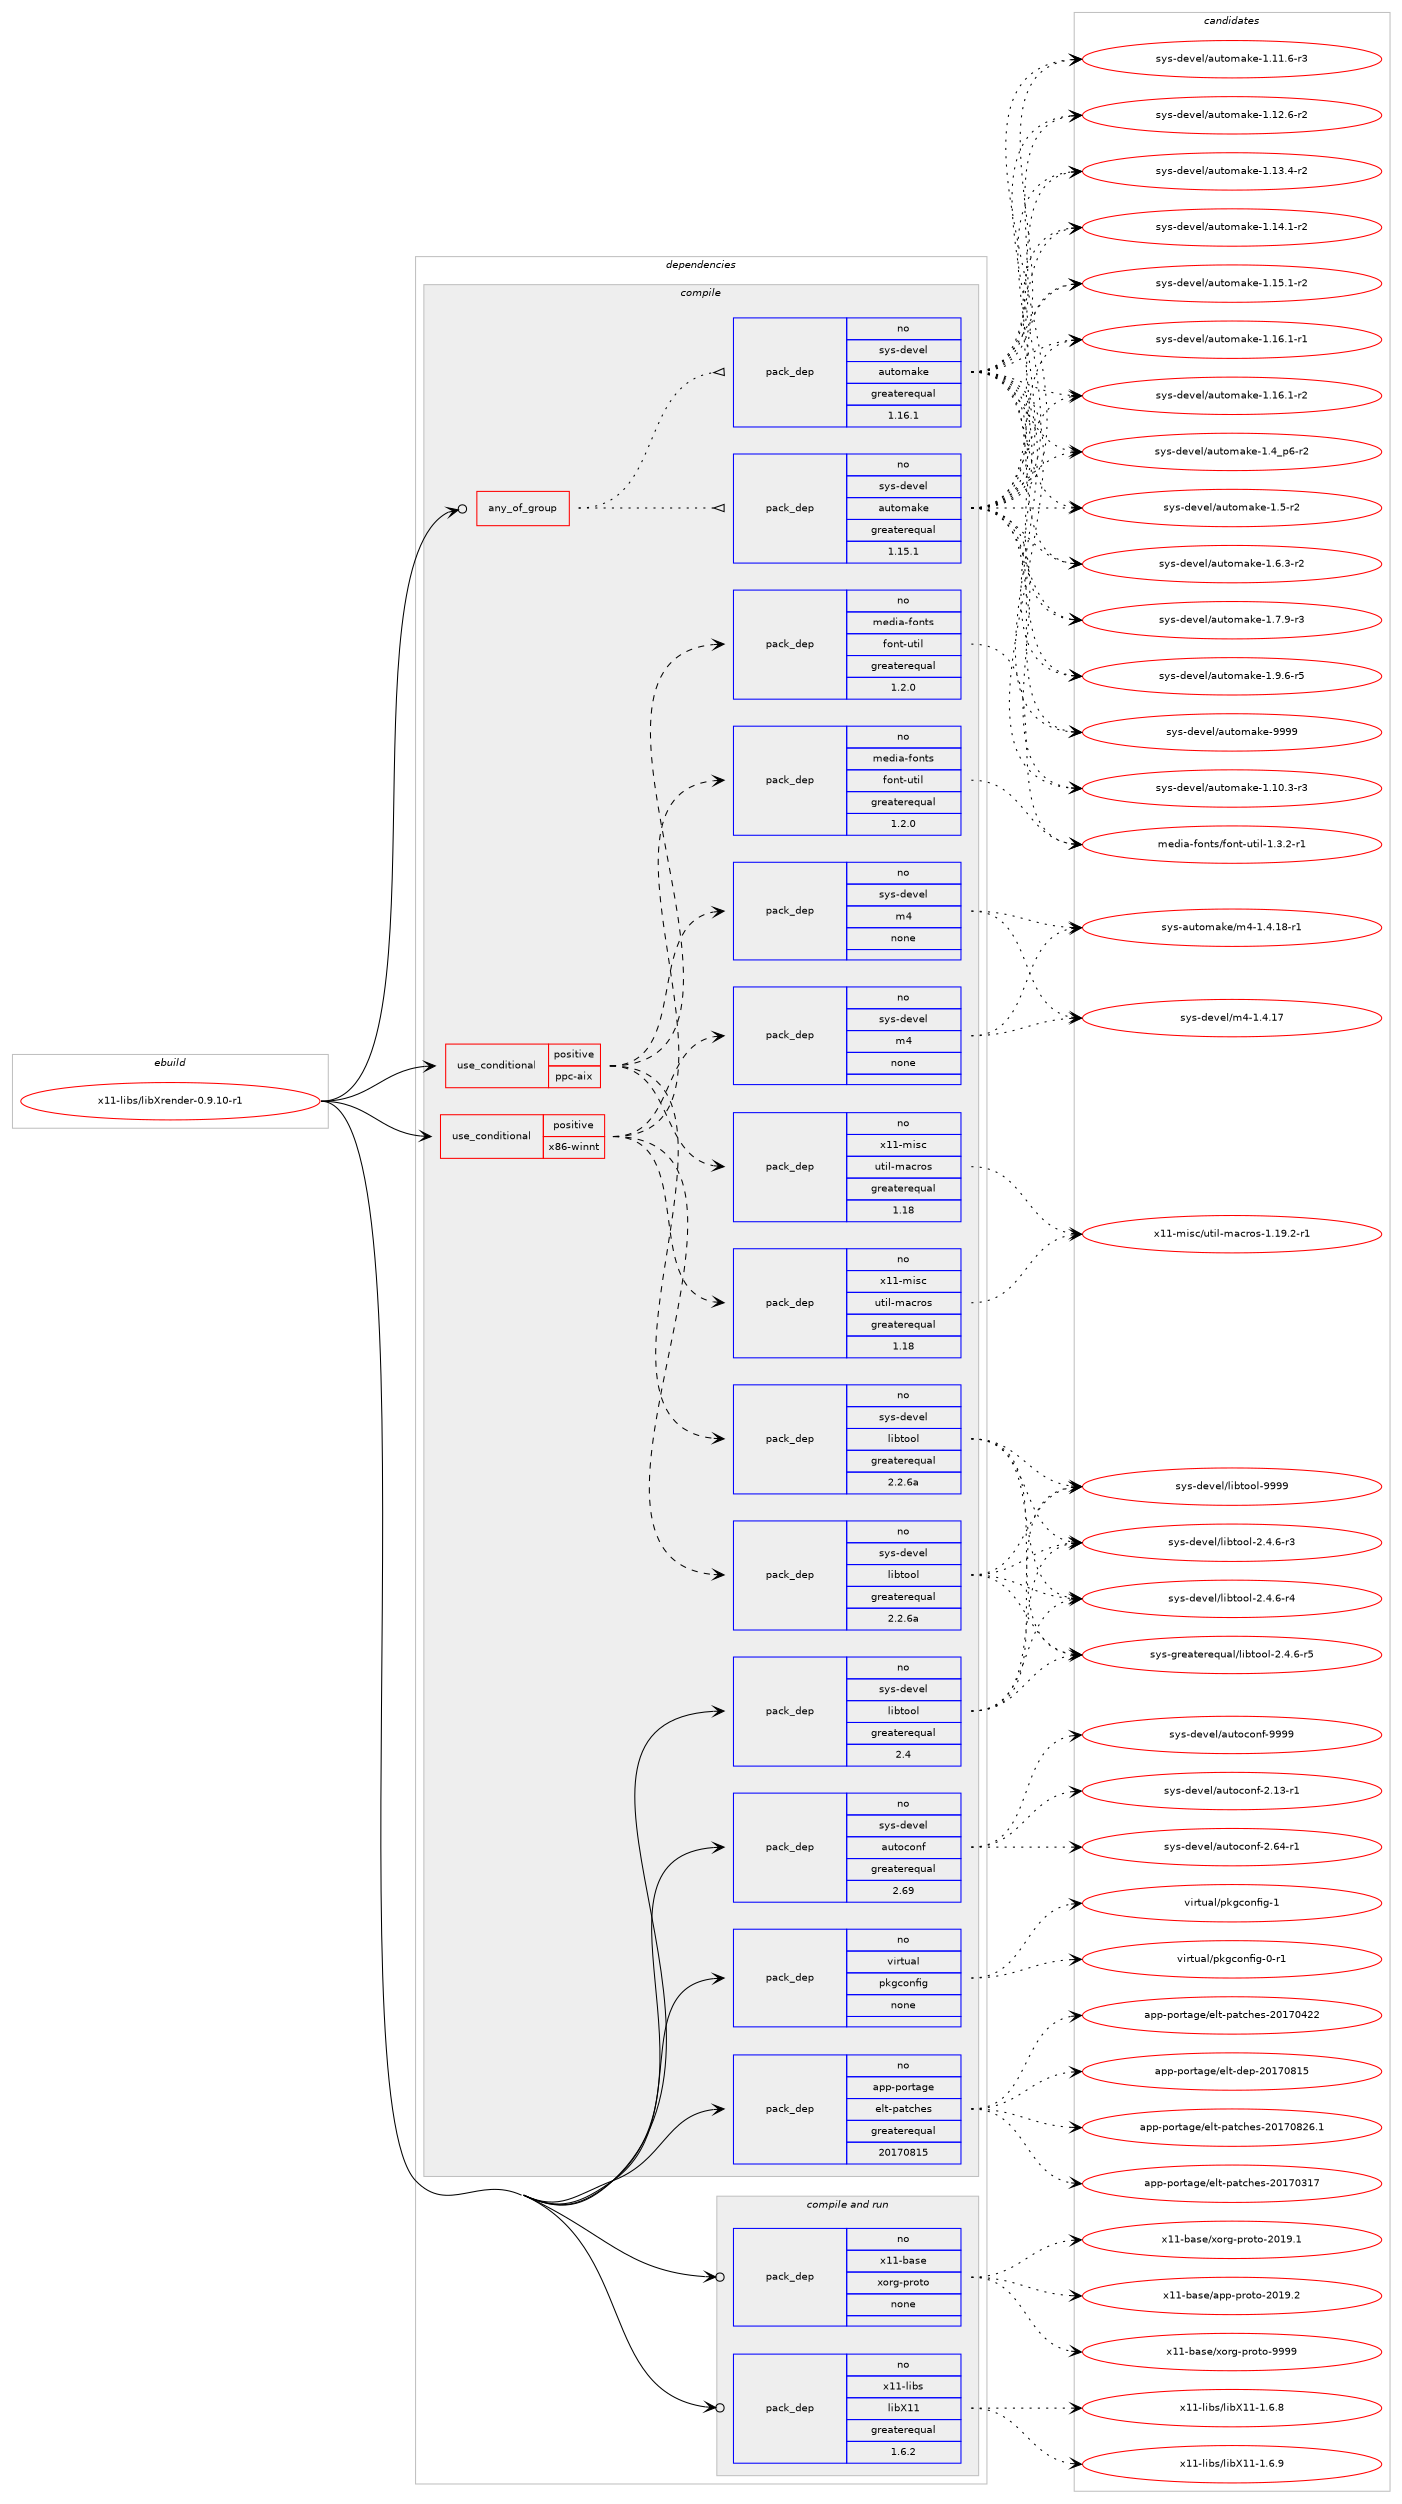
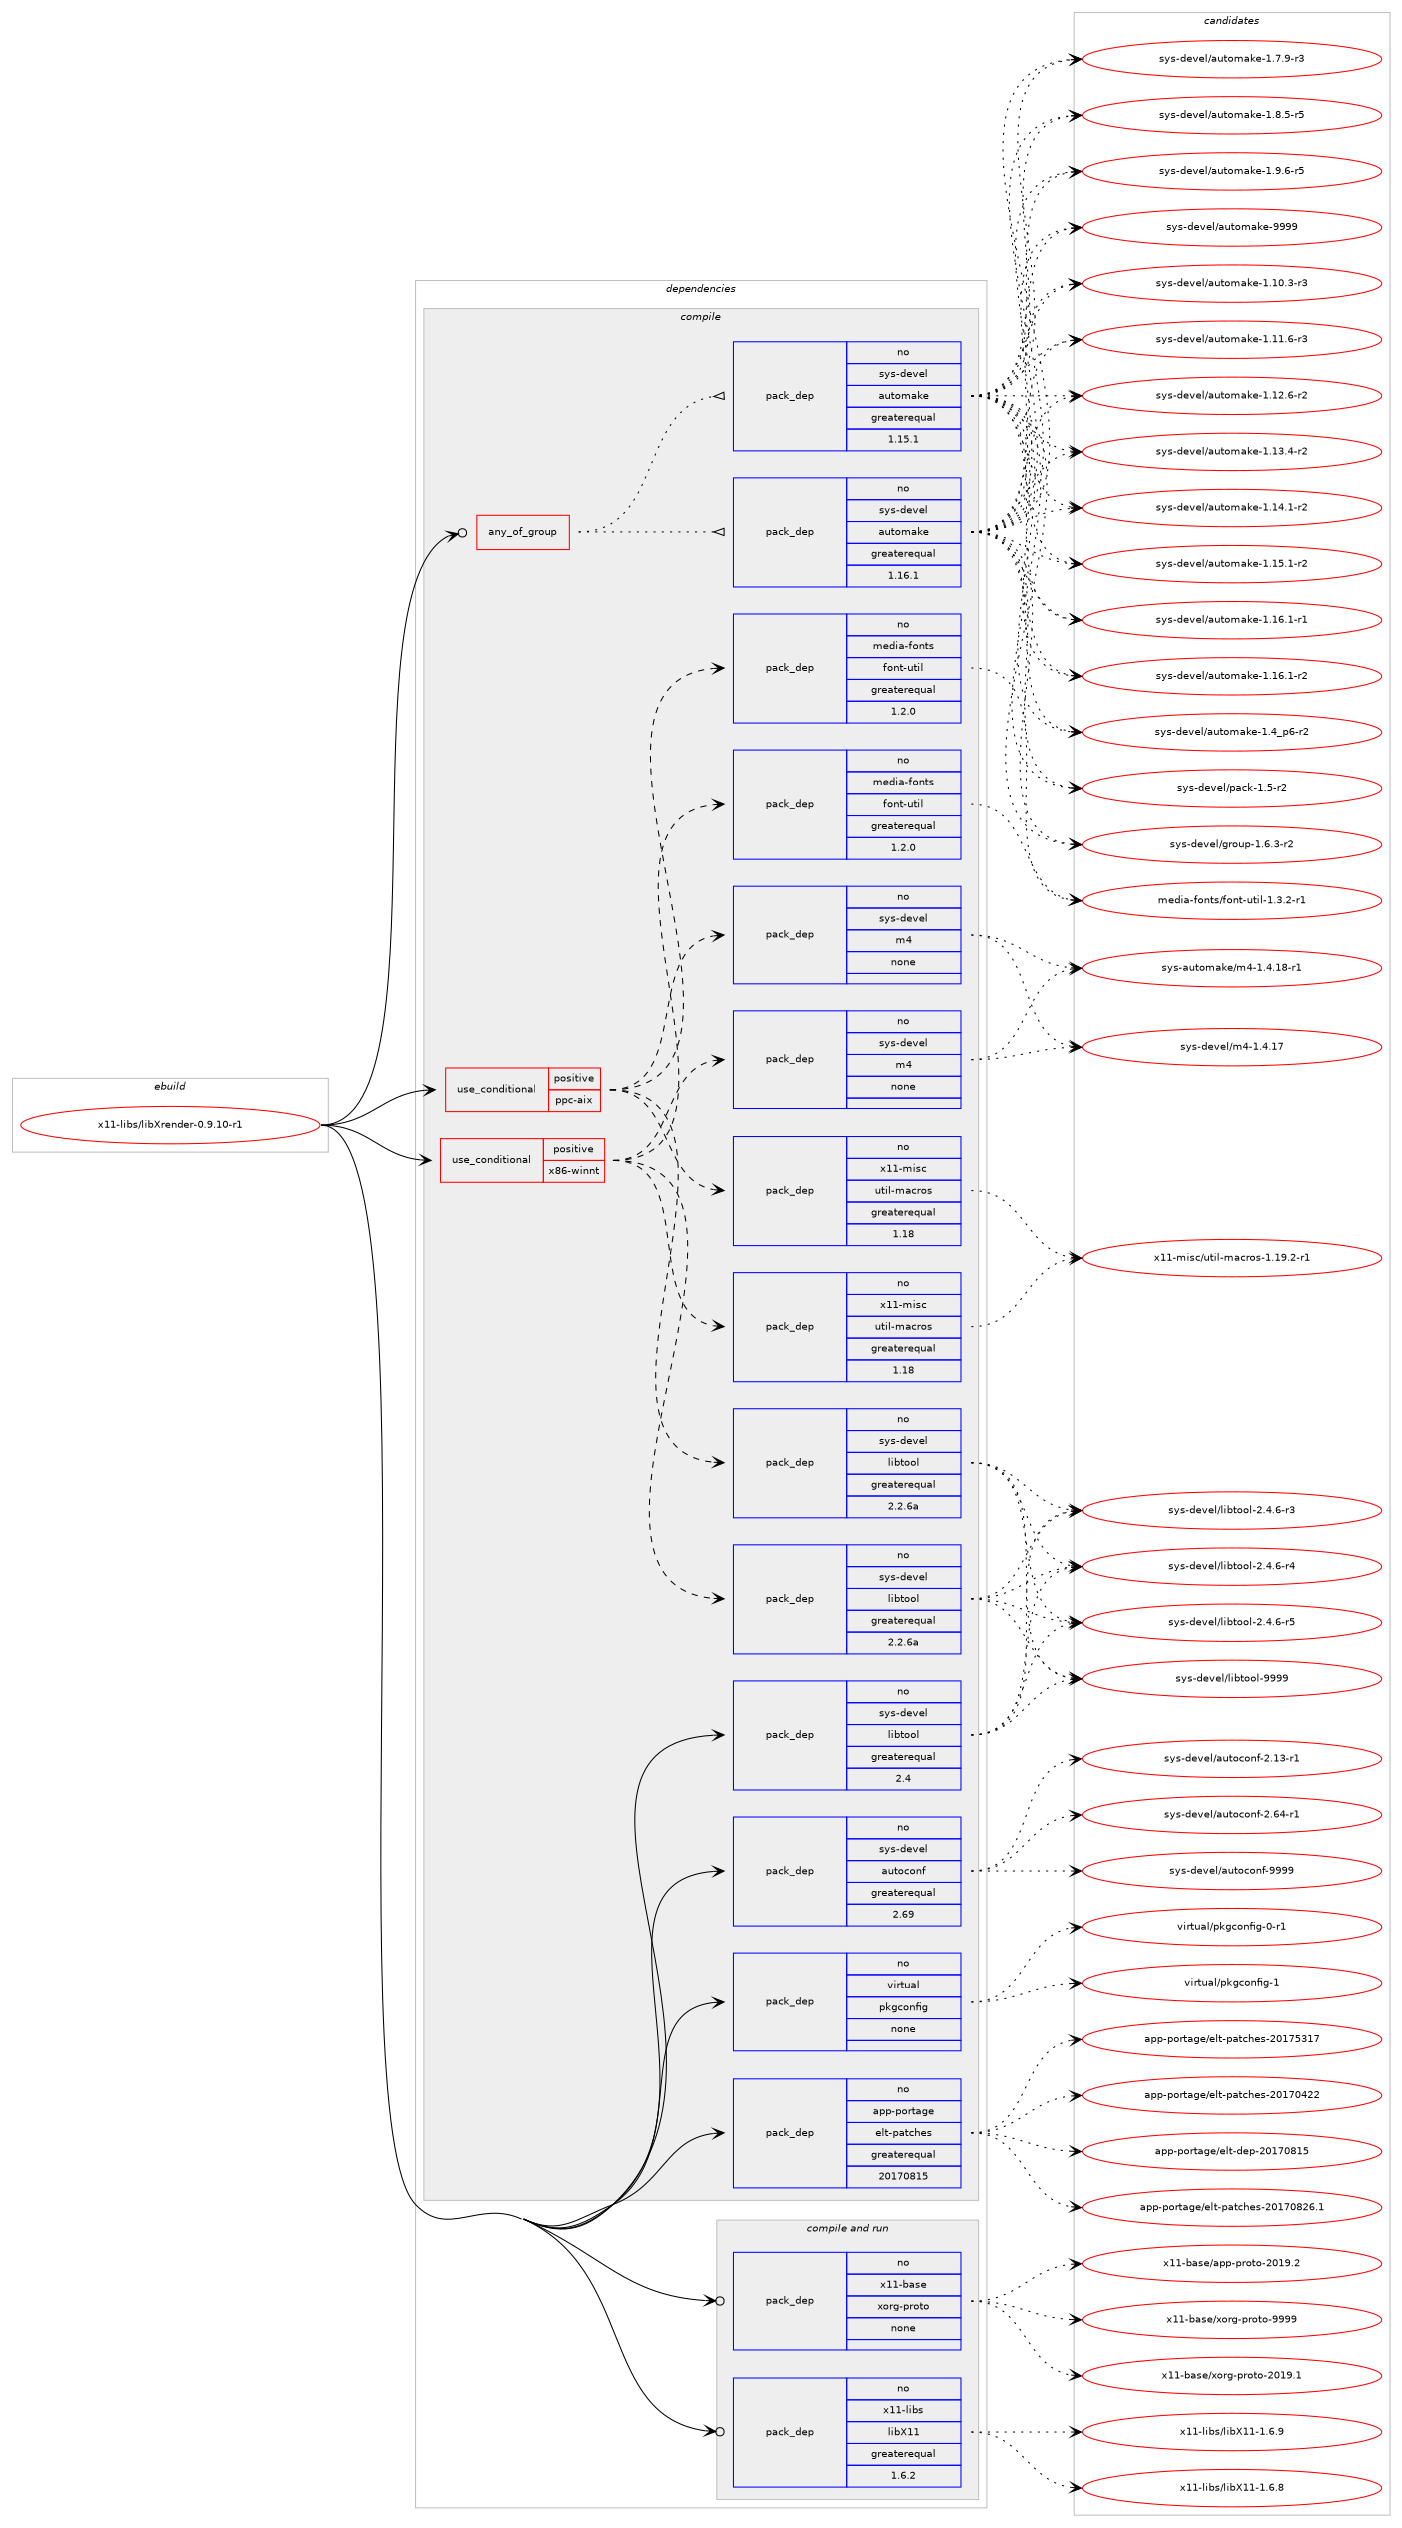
none -> (1232, 115)
(1232, 508) -> (1232, 789)
(1232, 564) -> (1232, 845)
(1232, 1655) -> (1232, 1623)
(1232, 2184) -> (1232, 2039)
